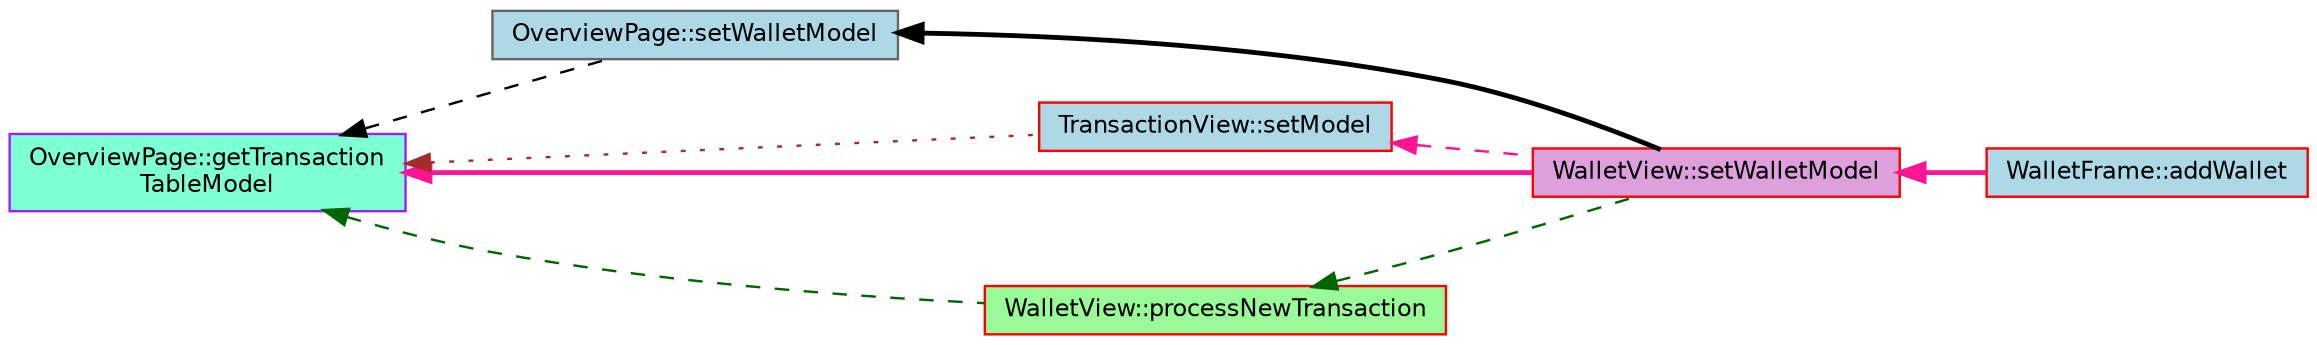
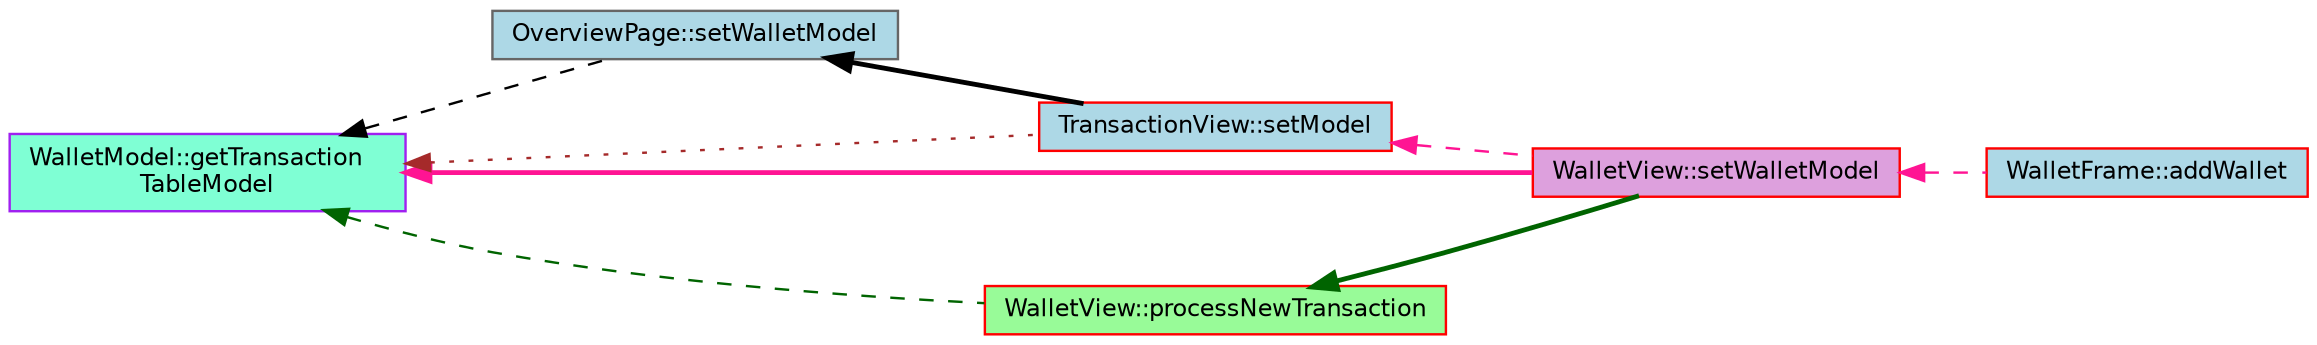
(1298, 58) -> (968, 83)
(208, 173) -> (208, 173)
(1955, 173) -> (1955, 173)
(1488, 240) -> (1488, 240)
